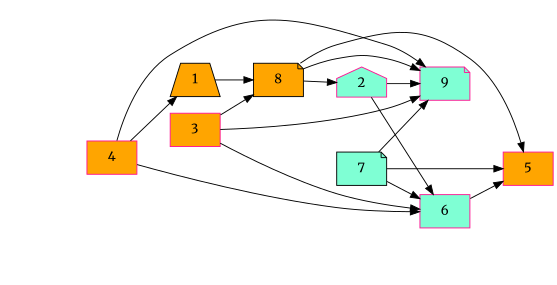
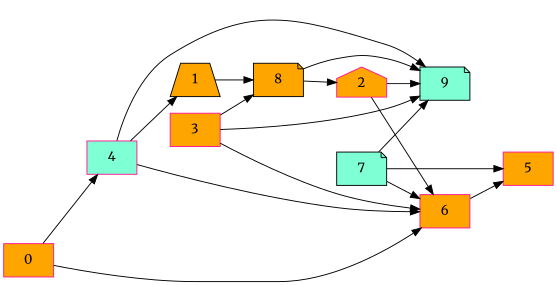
(434, 39) -> none
(362, 84) -> (362, 84)
(445, 84) -> (445, 84)
(112, 158) -> (112, 158)
(445, 211) -> (445, 211)
none -> (29, 260)
